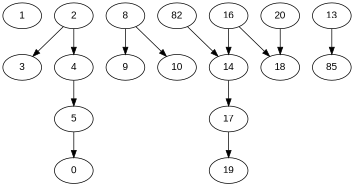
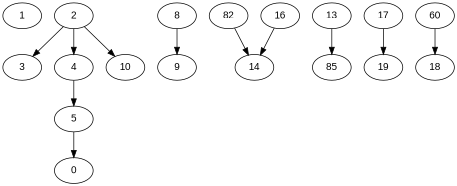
(280, 16) -> (435, 16)
(149, 39) -> (97, 39)
(252, 39) -> none
(229, 90) -> none
